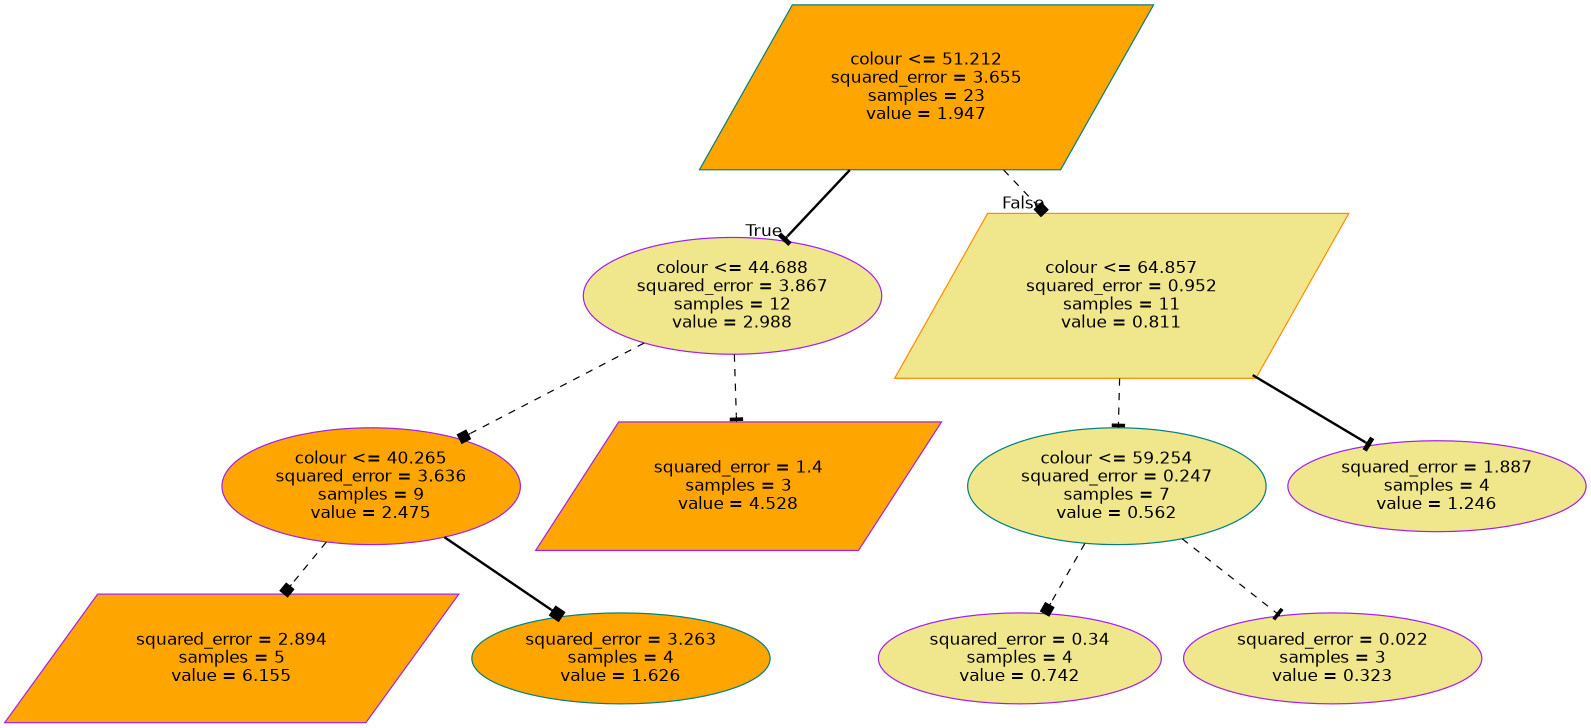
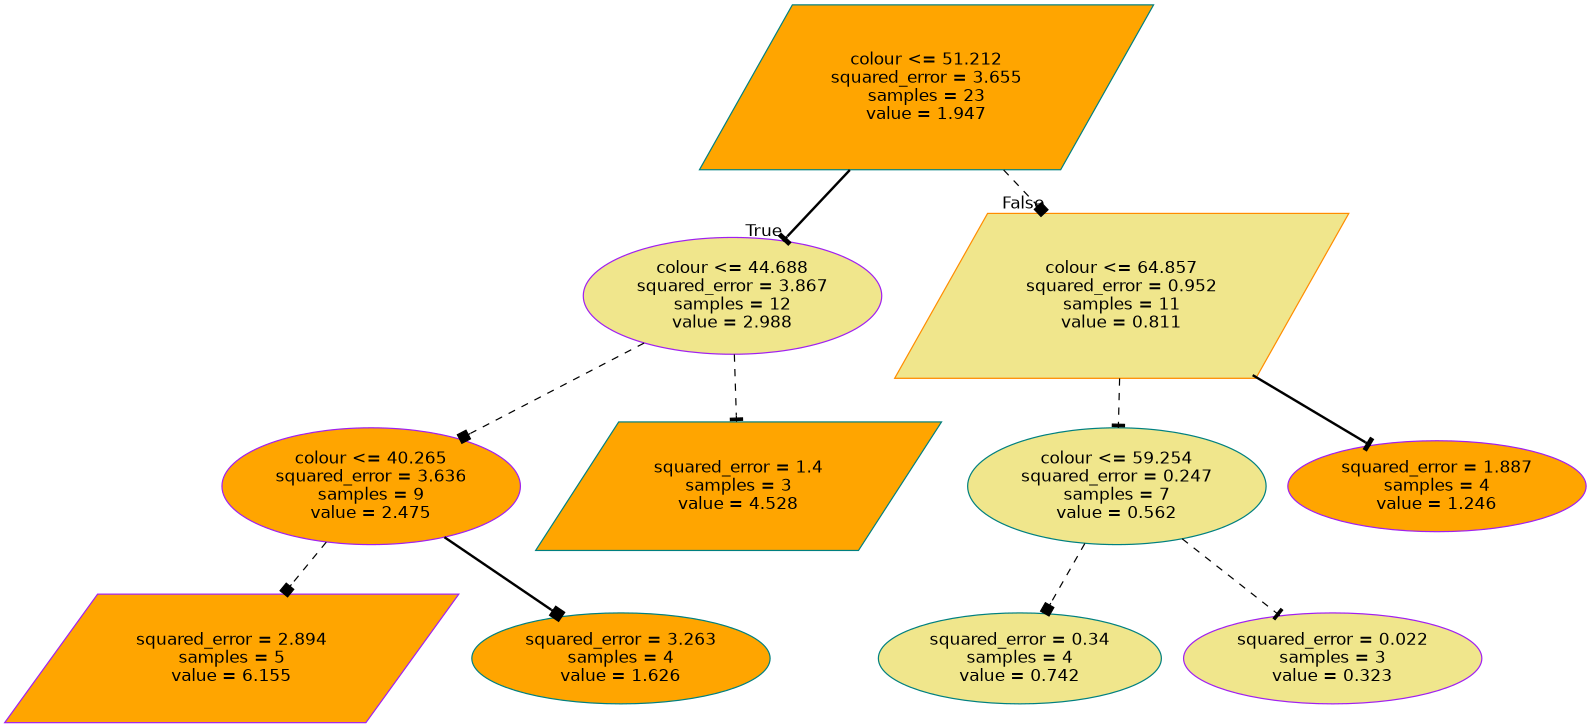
(739, 486) -> (739, 486)
(1437, 486) -> (1437, 486)
(1020, 658) -> (1020, 658)
